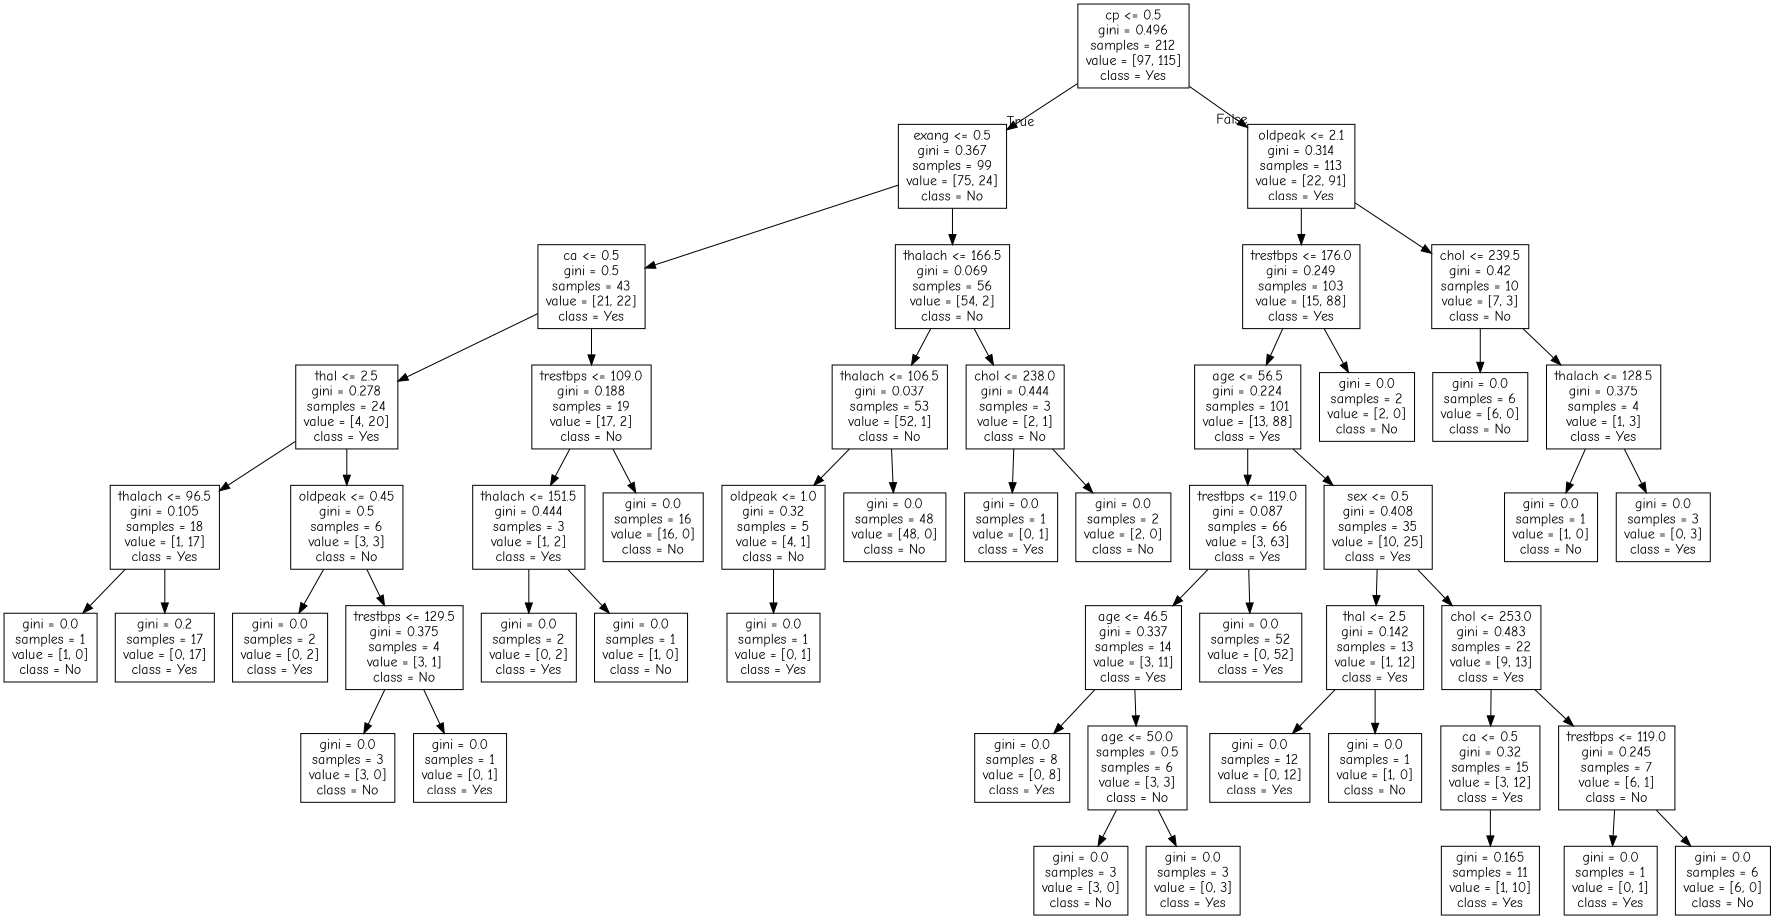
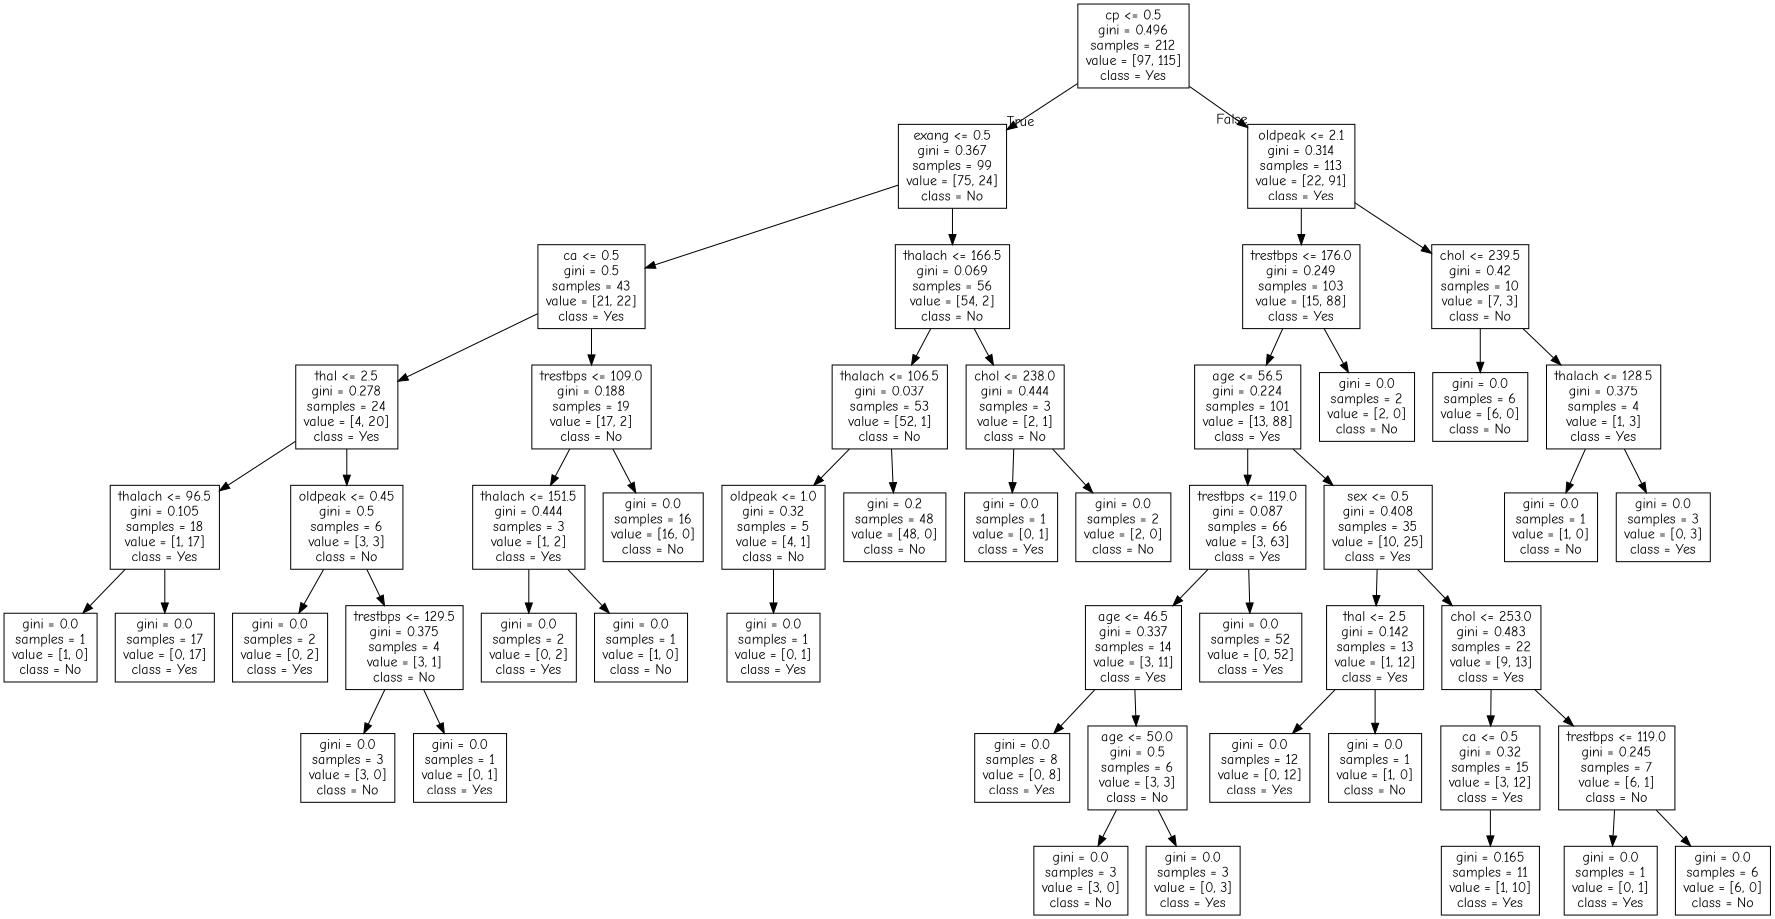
(895, 527) -> (895, 527)
(165, 648) -> (165, 648)
(1138, 768) -> (1138, 768)
